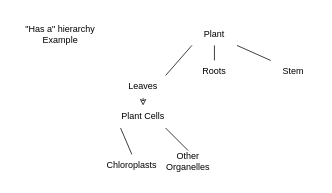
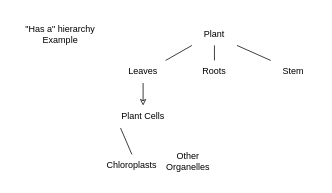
(143, 87) -> (143, 72)
(176, 139) -> none
